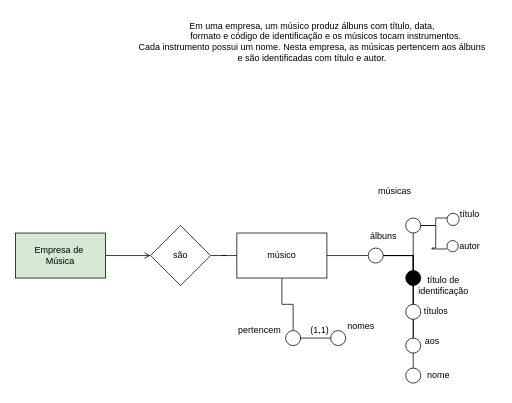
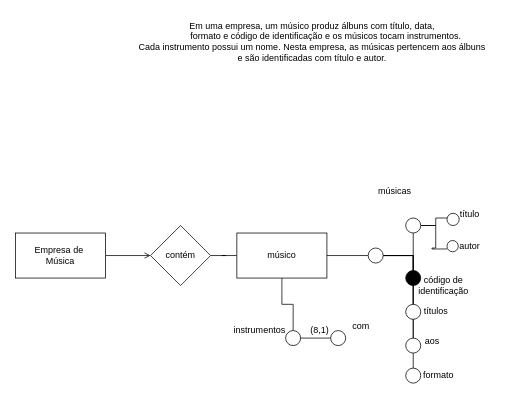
(383, 237) -> none
(60, 255) -> (60, 255)
(180, 255) -> (180, 255)
(443, 285) -> (443, 285)
(361, 327) -> (361, 327)
(260, 330) -> (260, 330)
(320, 330) -> (320, 330)
(436, 375) -> (436, 375)
